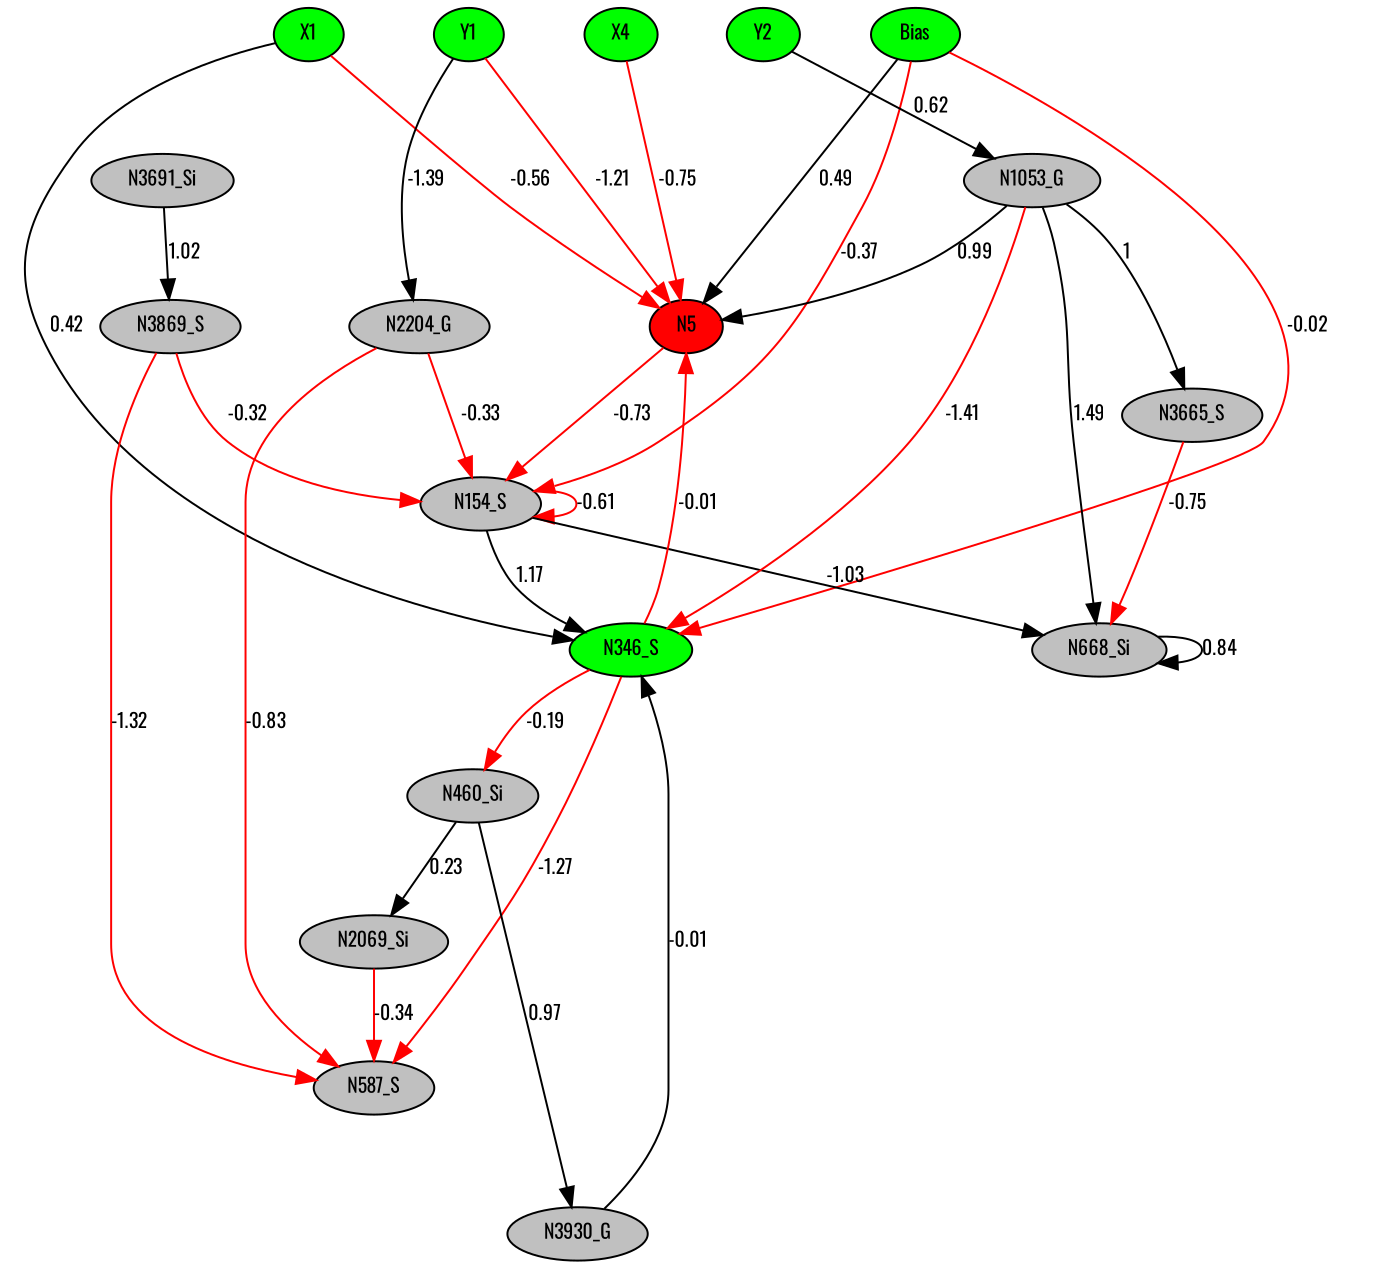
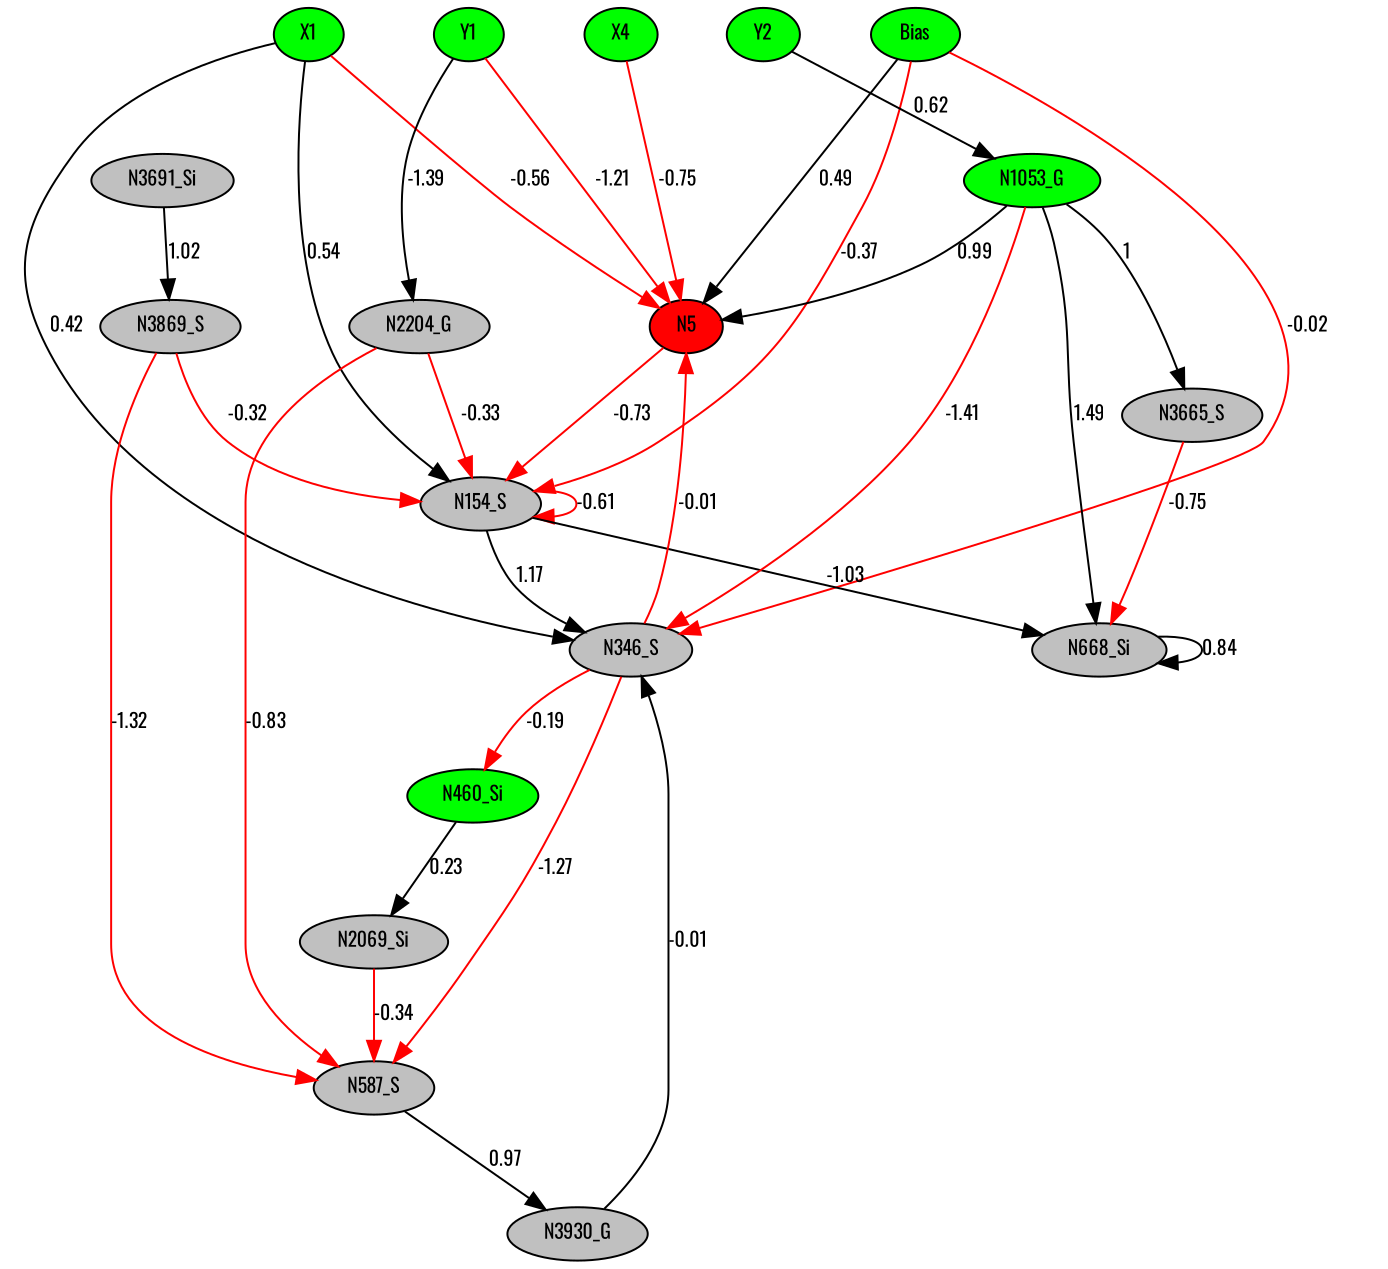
(1032, 181) -> (1032, 181)
none -> (311, 286)
(631, 650) -> (631, 650)
(473, 796) -> (473, 796)
(523, 1005) -> (467, 1155)
